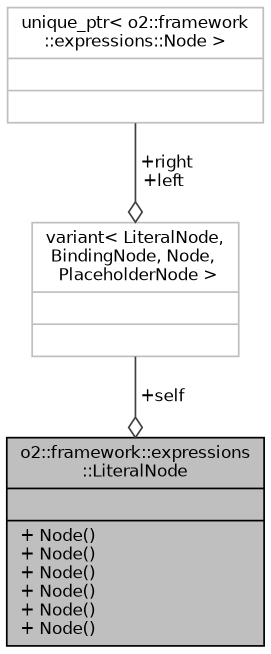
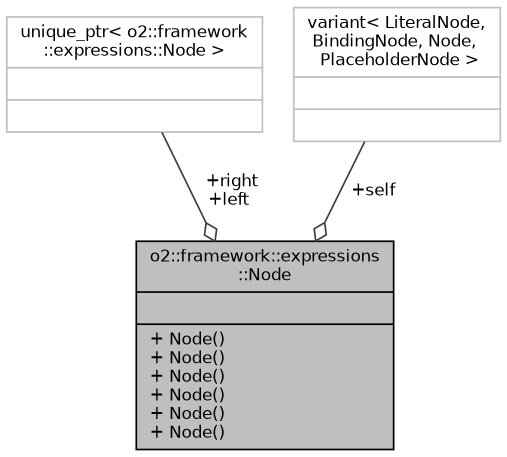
(135, 162) -> (184, 178)
(135, 472) -> (265, 275)
